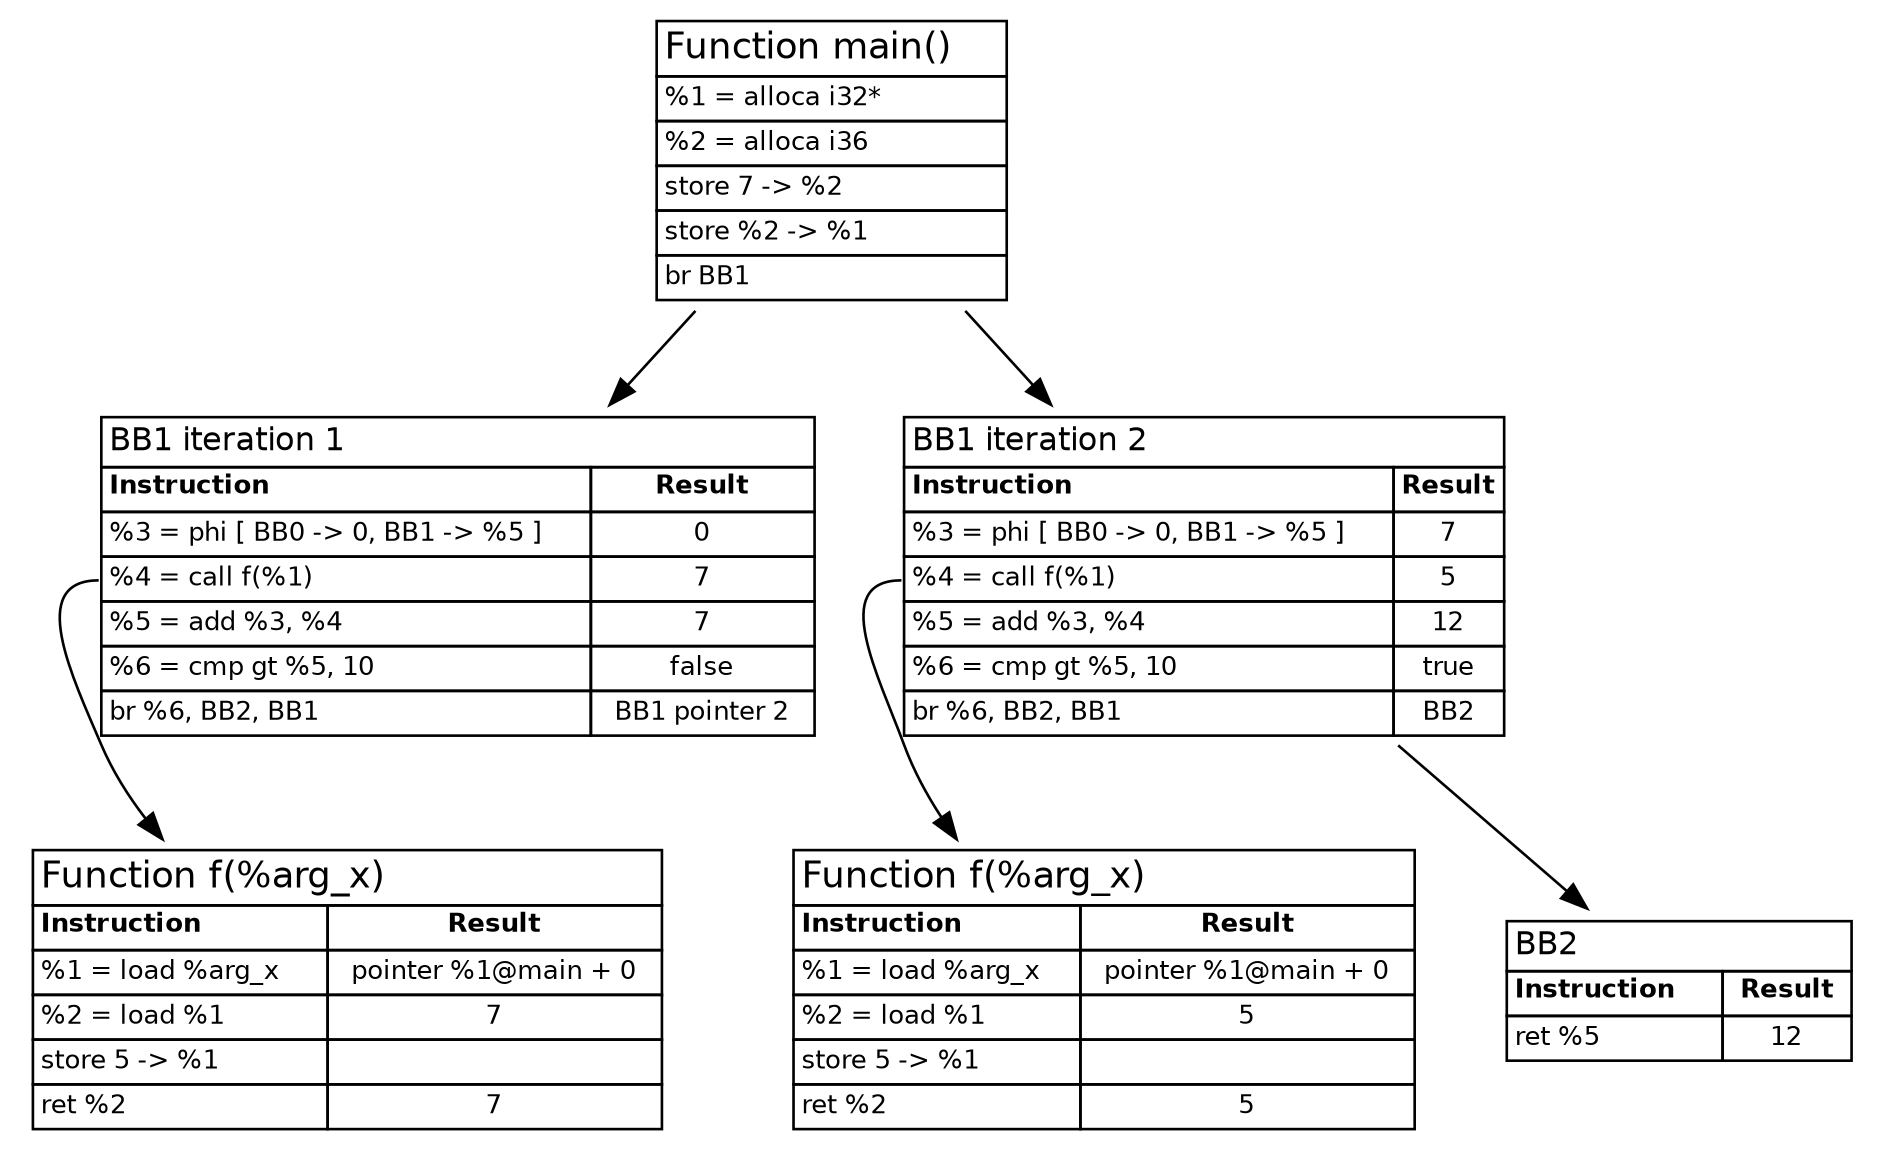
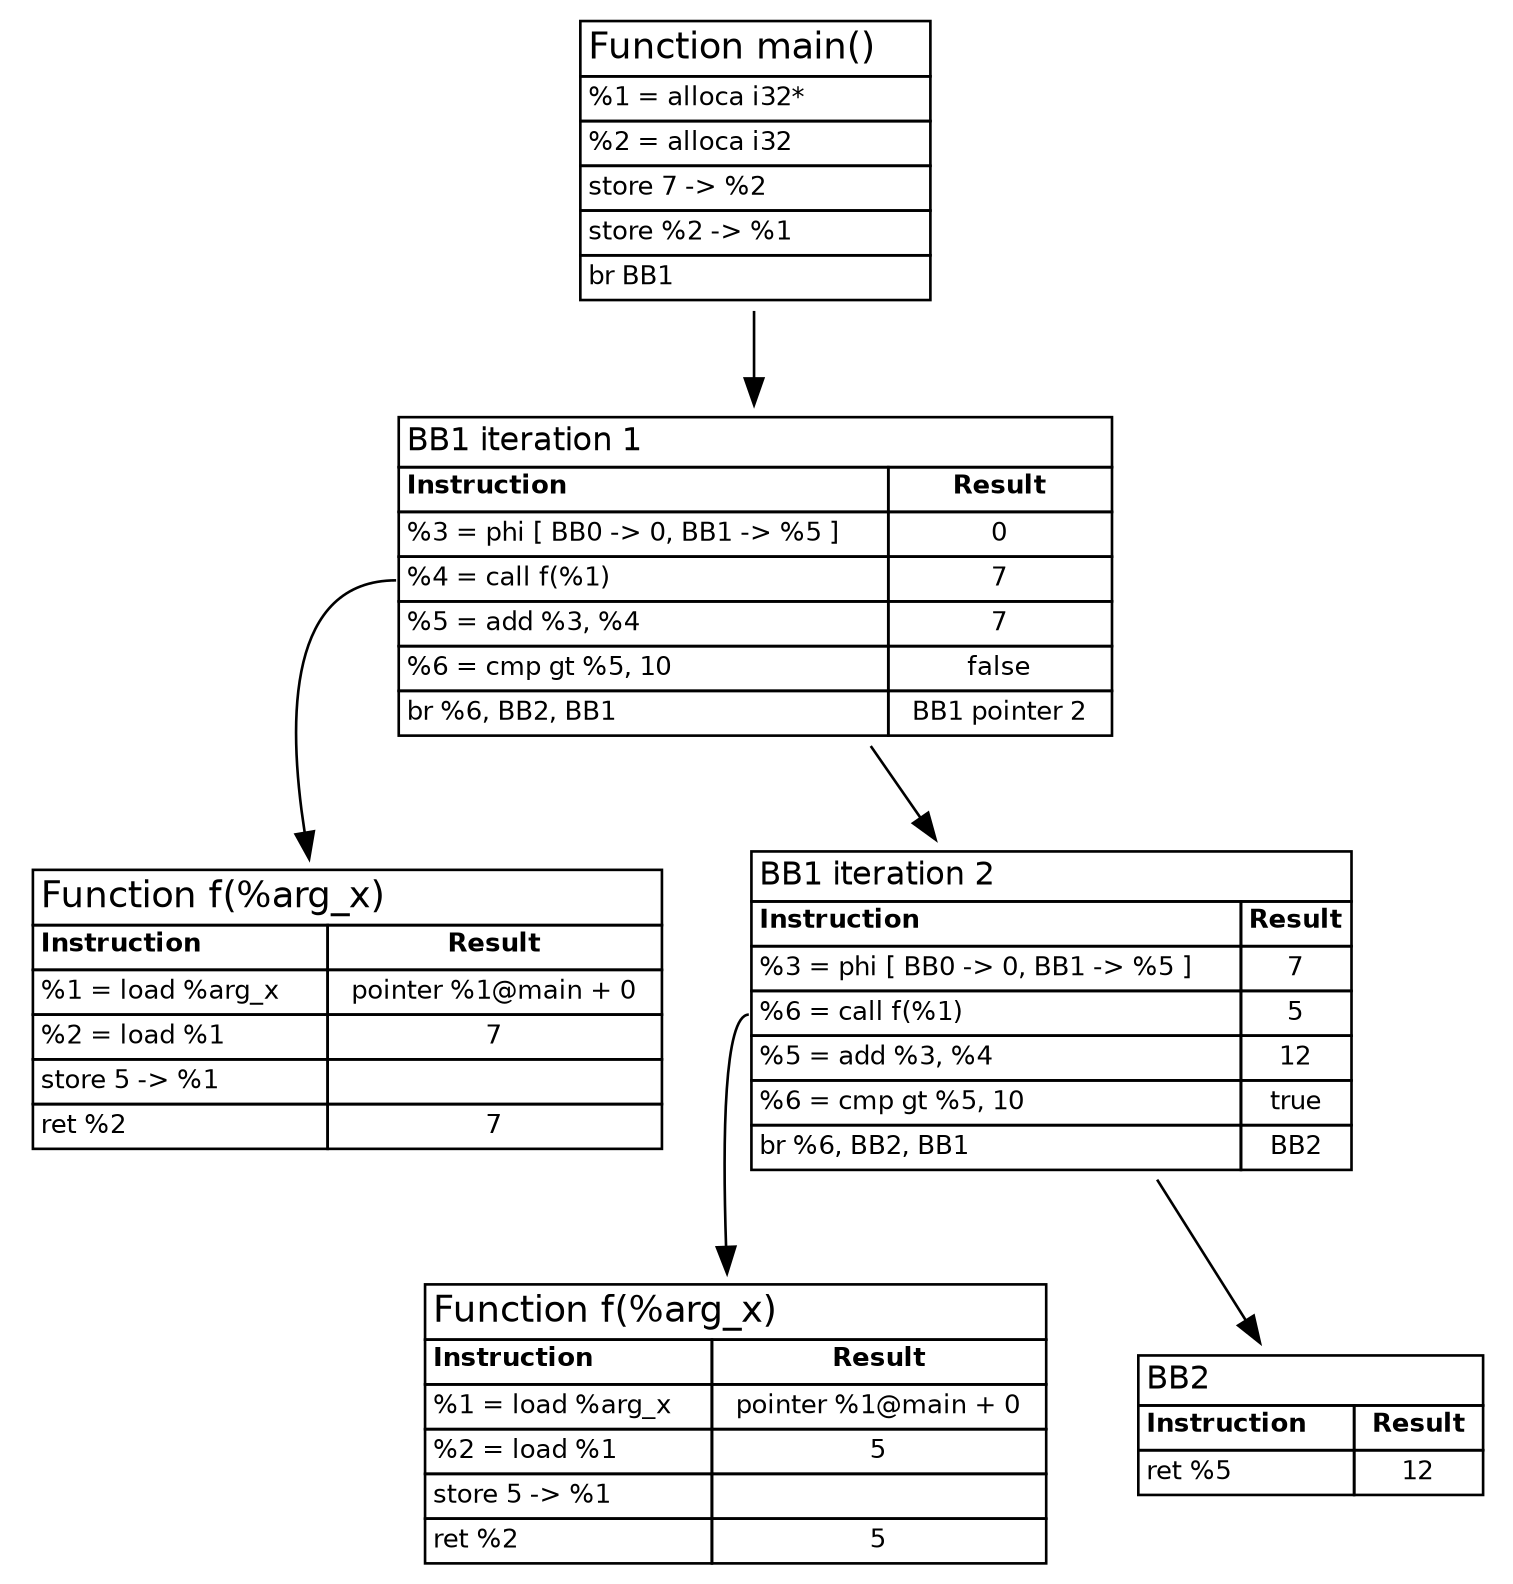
(767, 142) -> (691, 142)
(999, 348) -> (896, 782)
(1015, 578) -> (862, 1012)
